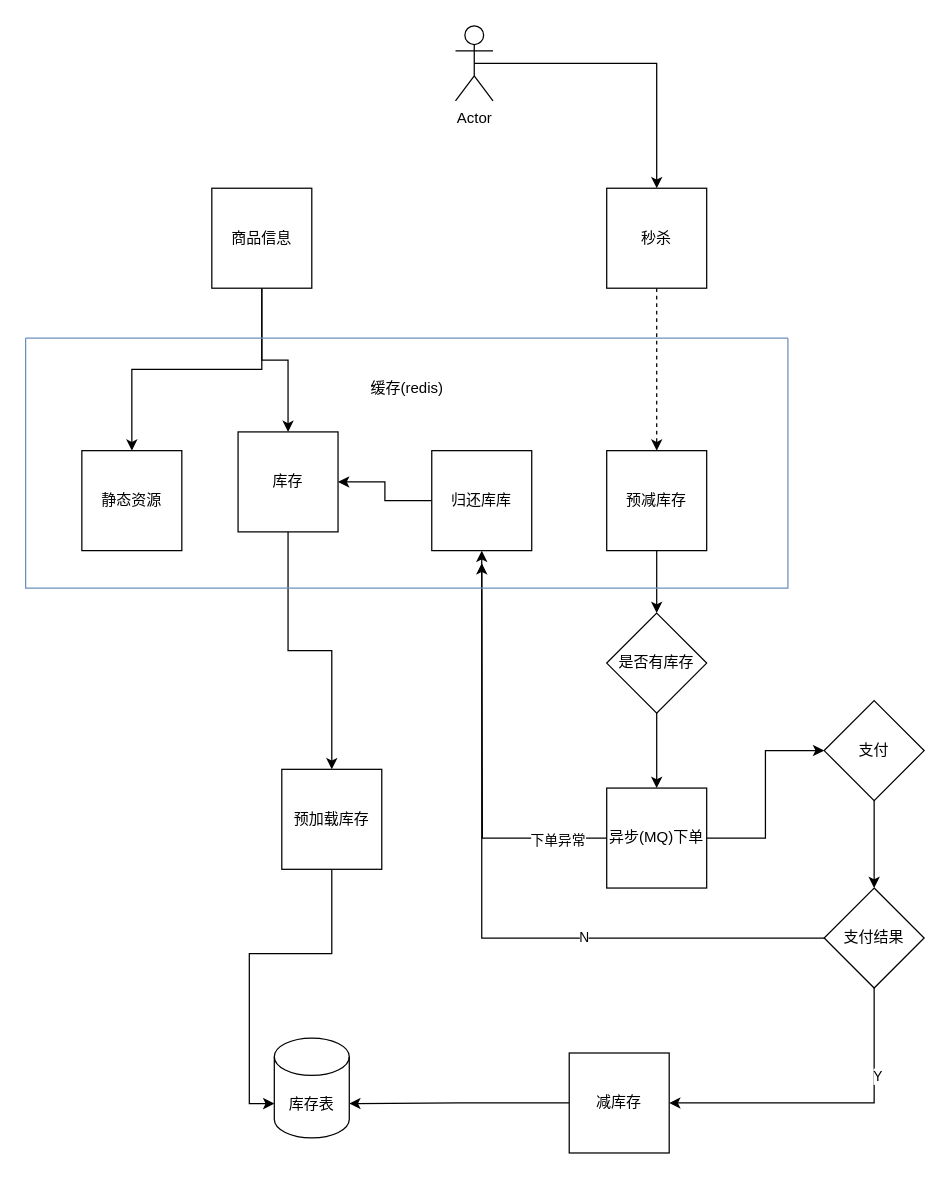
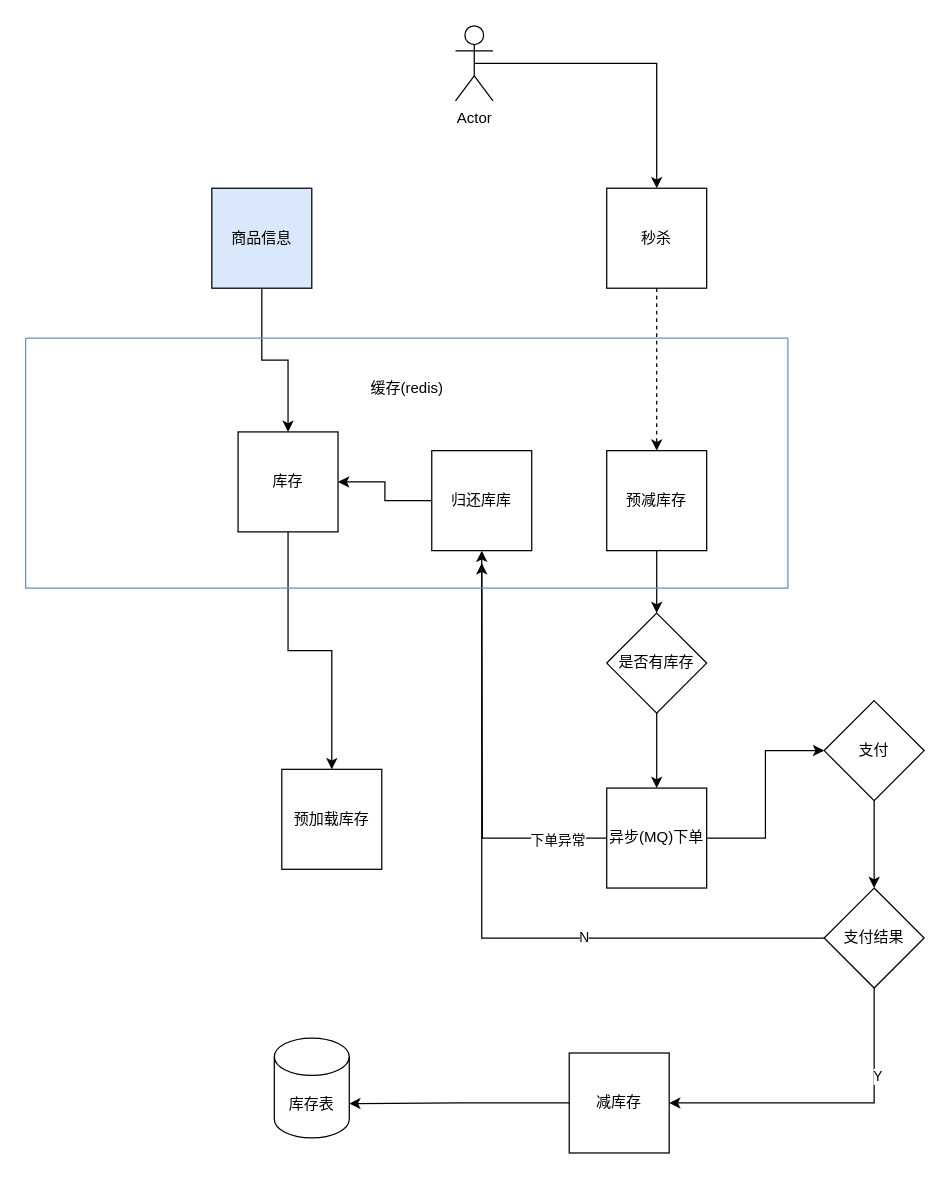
(262, 238) -> (262, 238)
(164, 369) -> none
(132, 501) -> none
(249, 954) -> none
